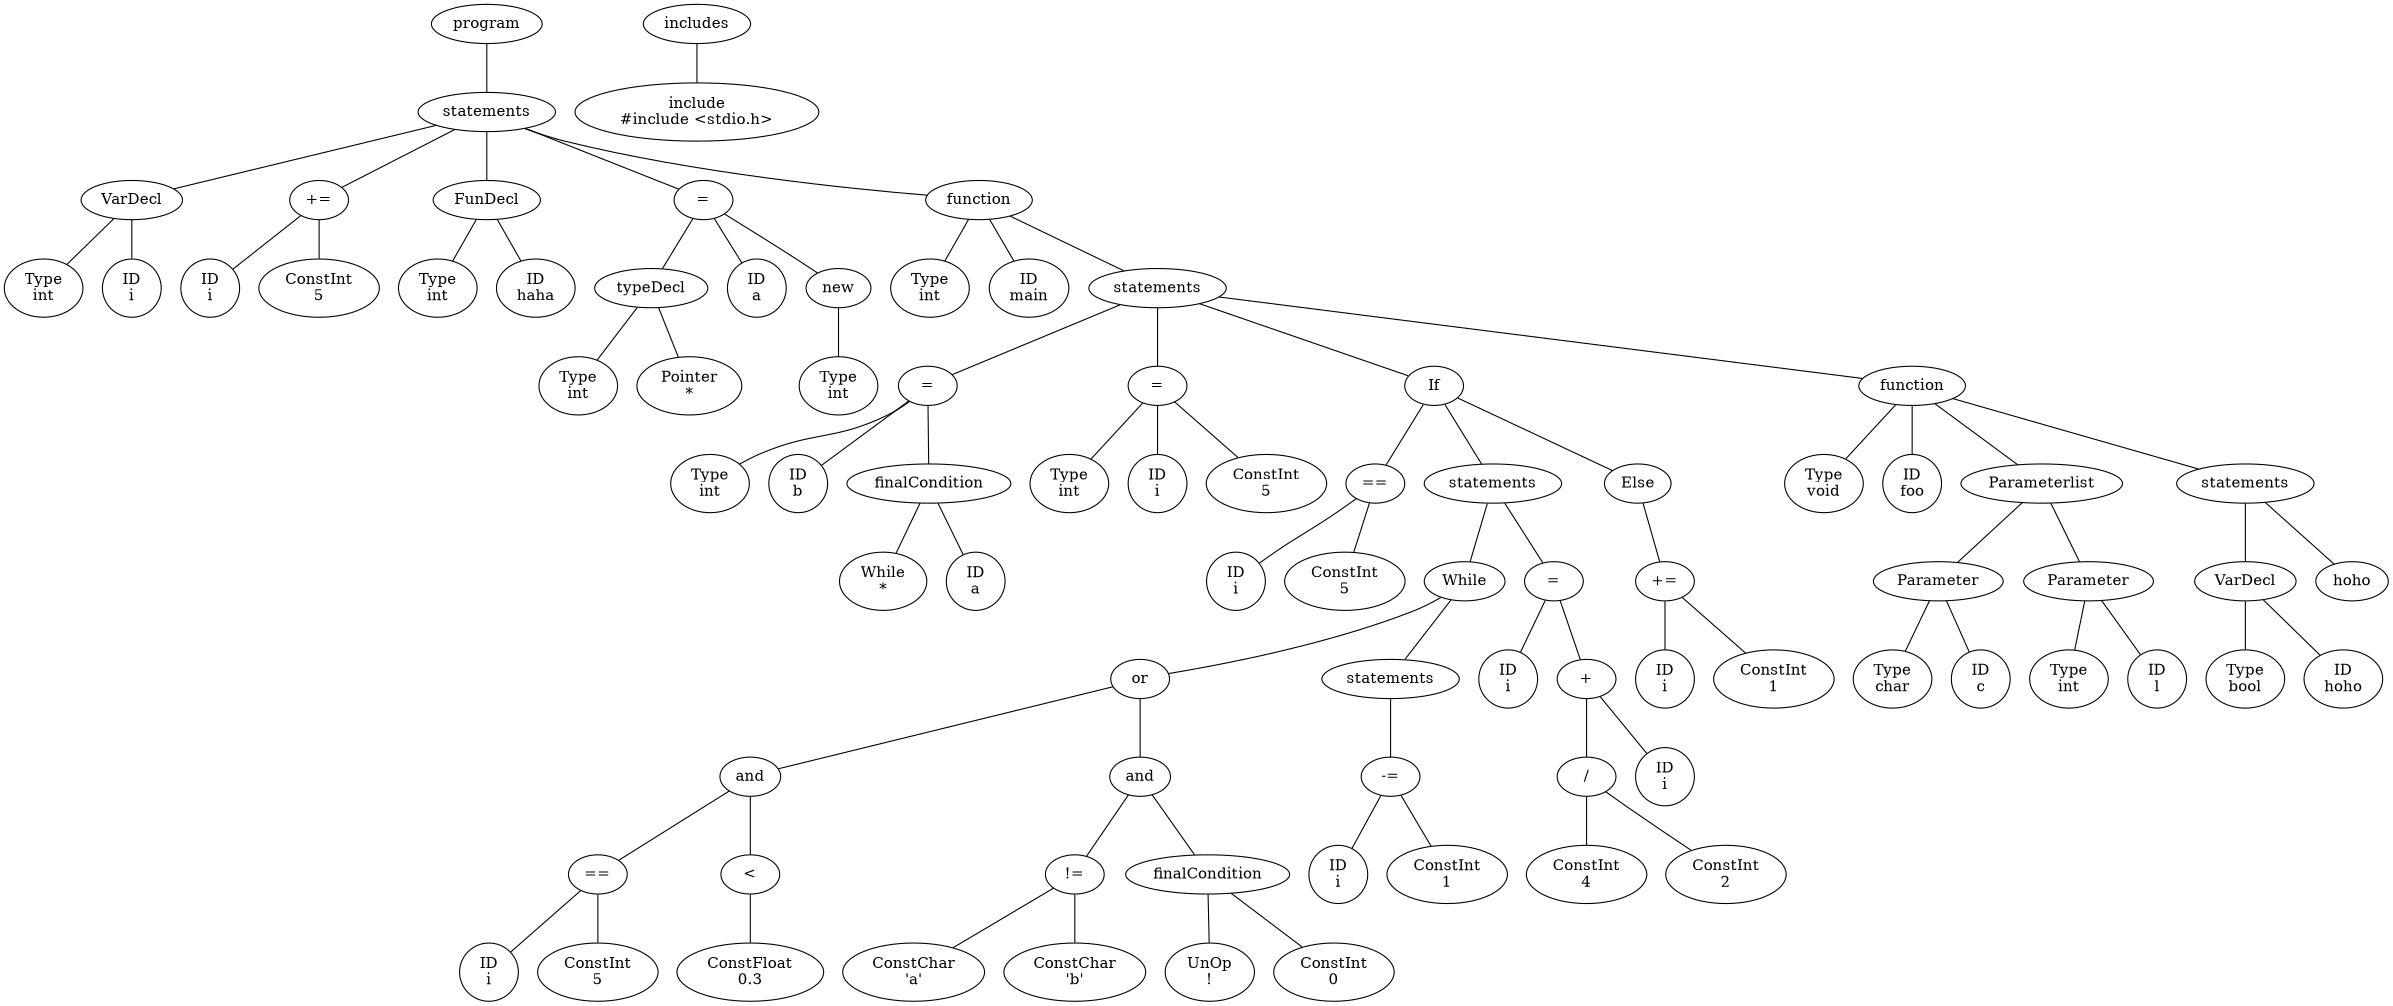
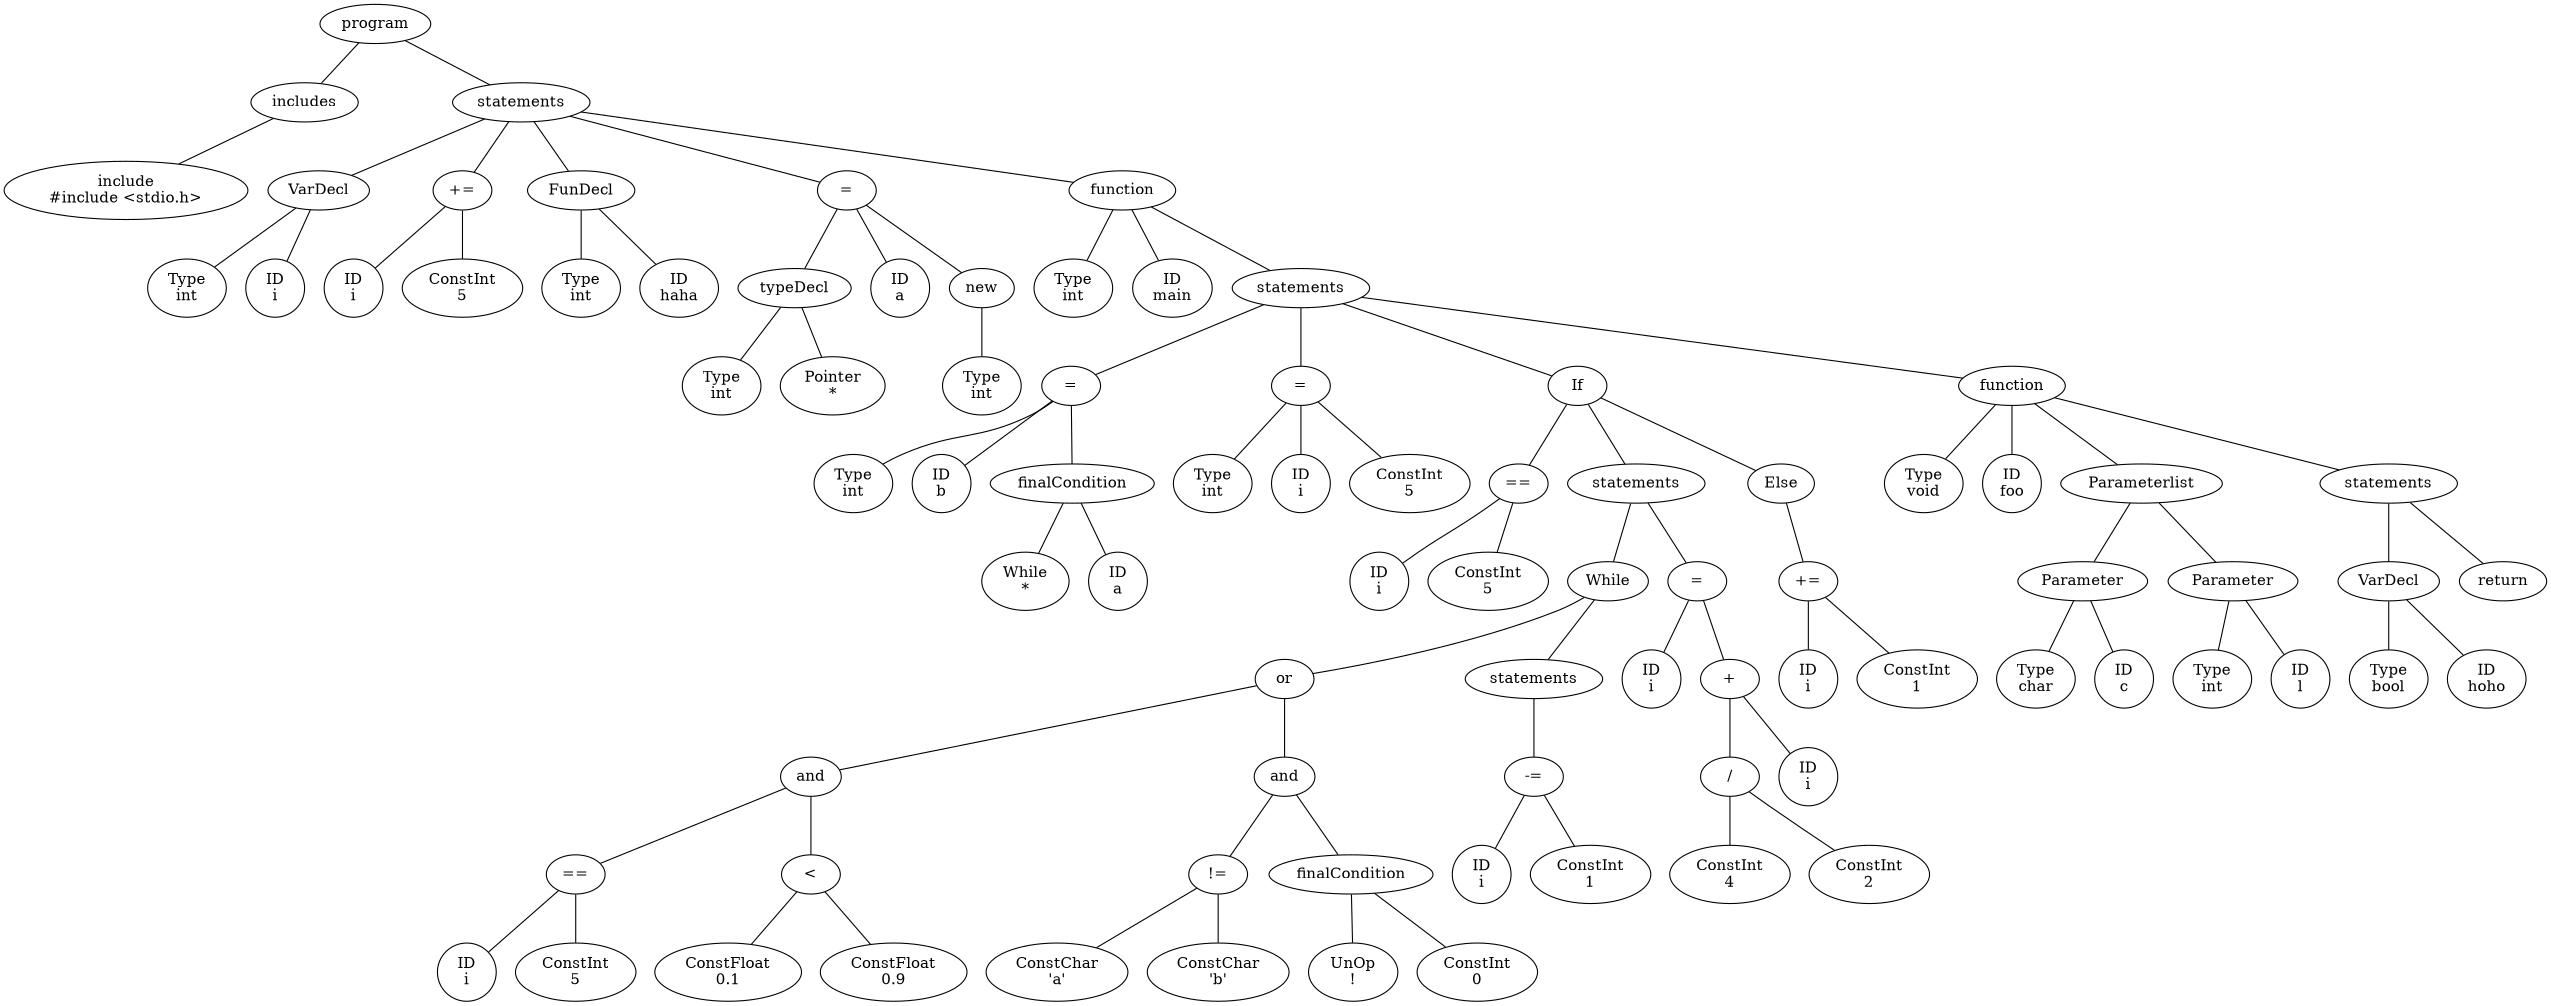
none -> (340, 63)
(2352, 581) -> (2503, 581)
none -> (728, 972)
(750, 972) -> (894, 972)
